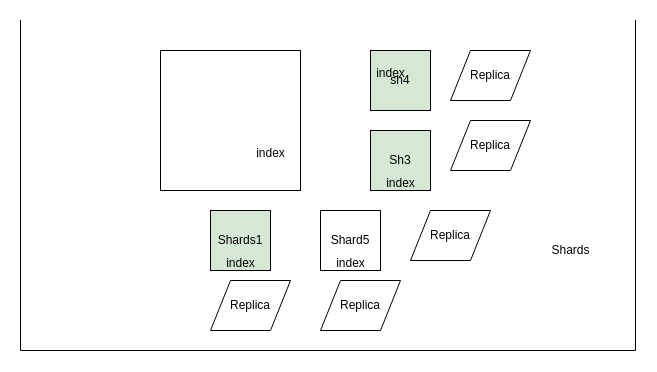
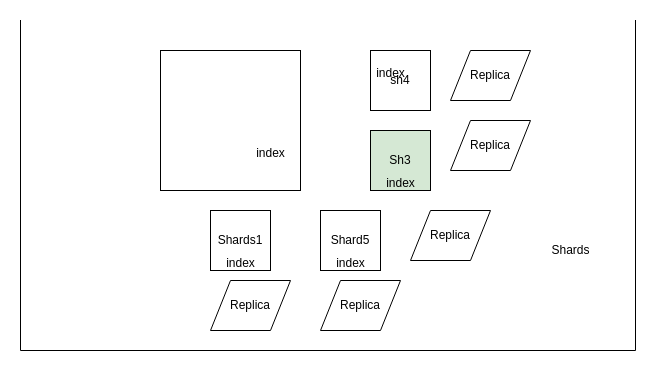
(401, 81) -> (401, 81)
(241, 241) -> (241, 241)
